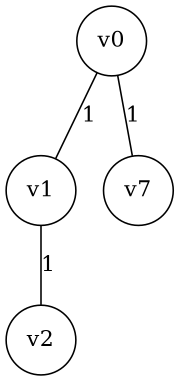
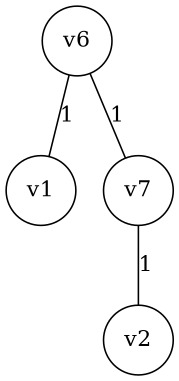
(112, 41) -> (77, 41)
(41, 265) -> (138, 265)
